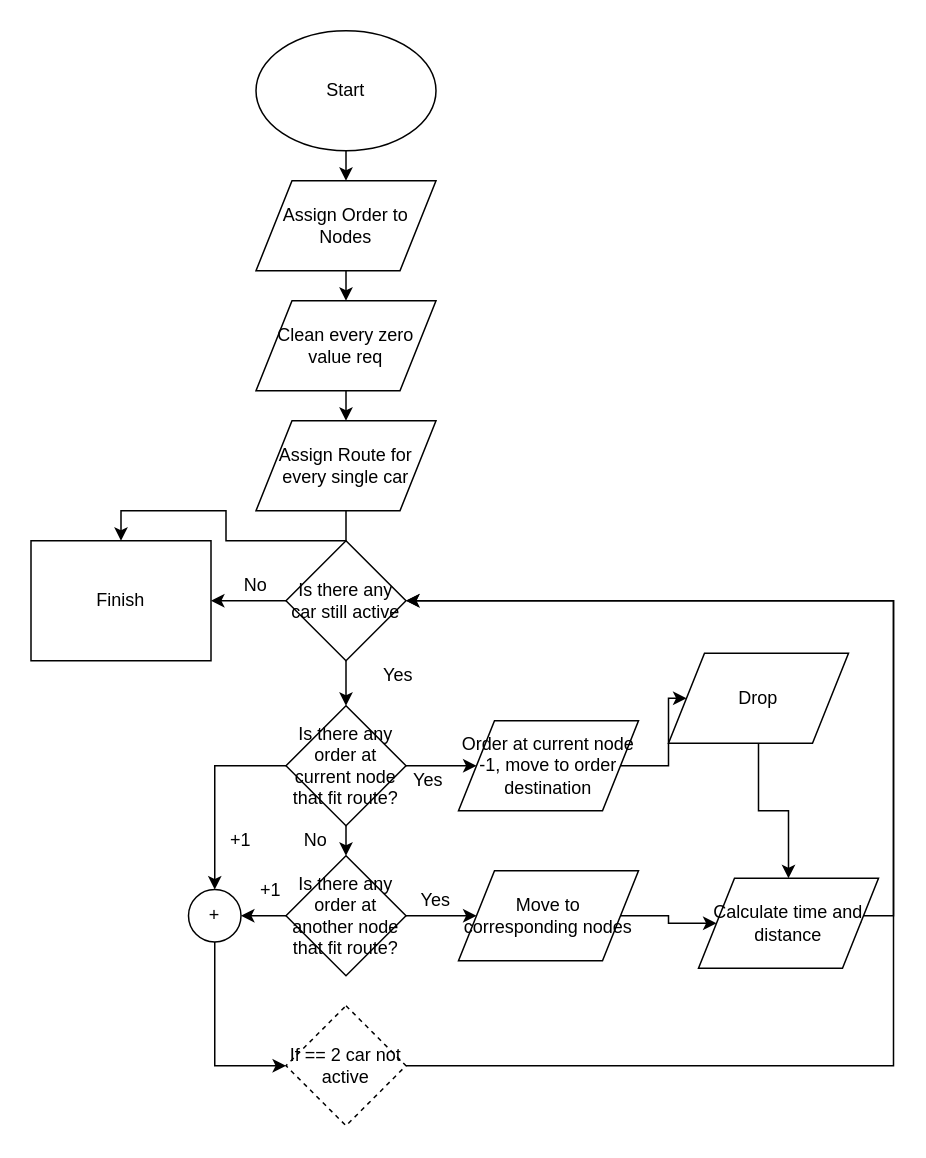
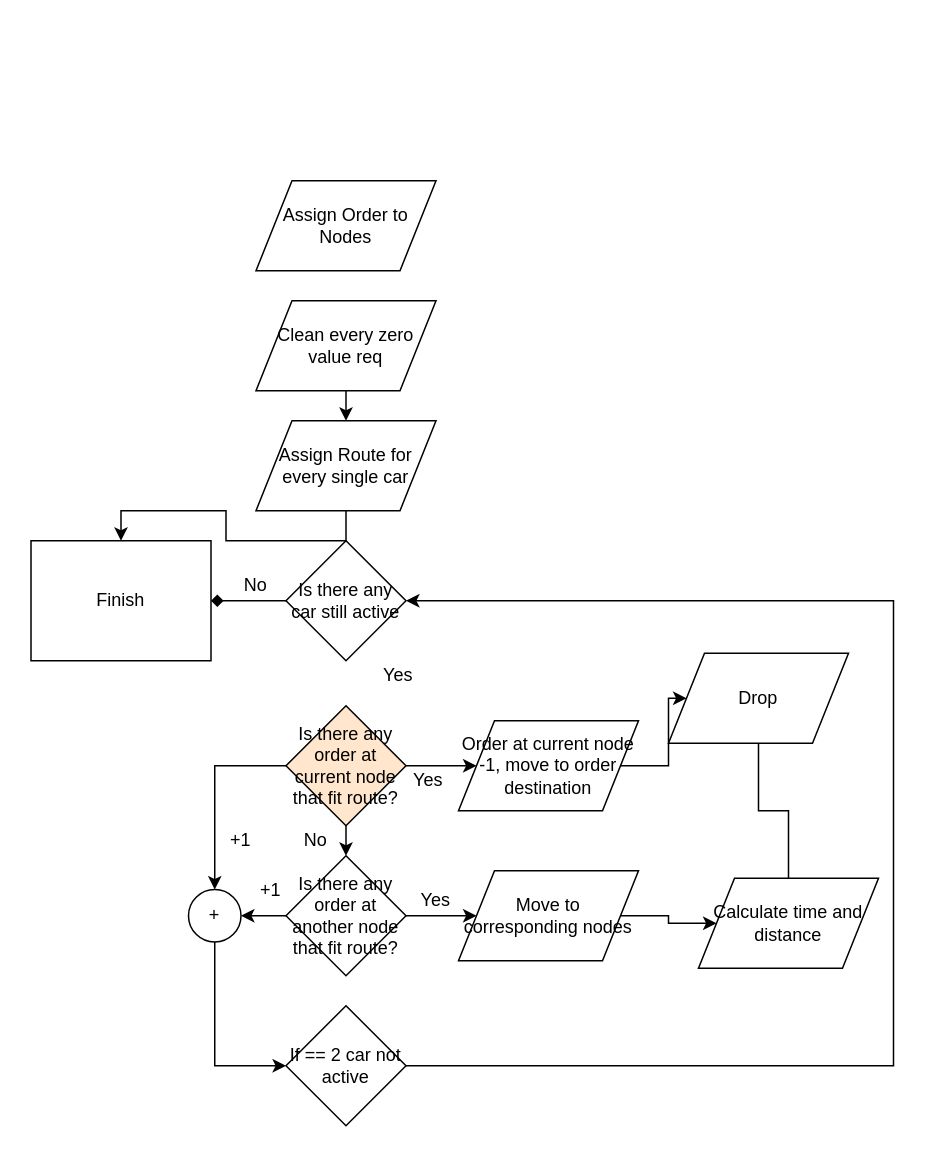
(346, 91) -> none
(346, 161) -> none
(346, 281) -> none
(222, 601) -> (223, 601)
(346, 678) -> none
(346, 766) -> (346, 766)
(788, 867) -> (788, 871)
(876, 916) -> none
(346, 1066) -> (346, 1066)
